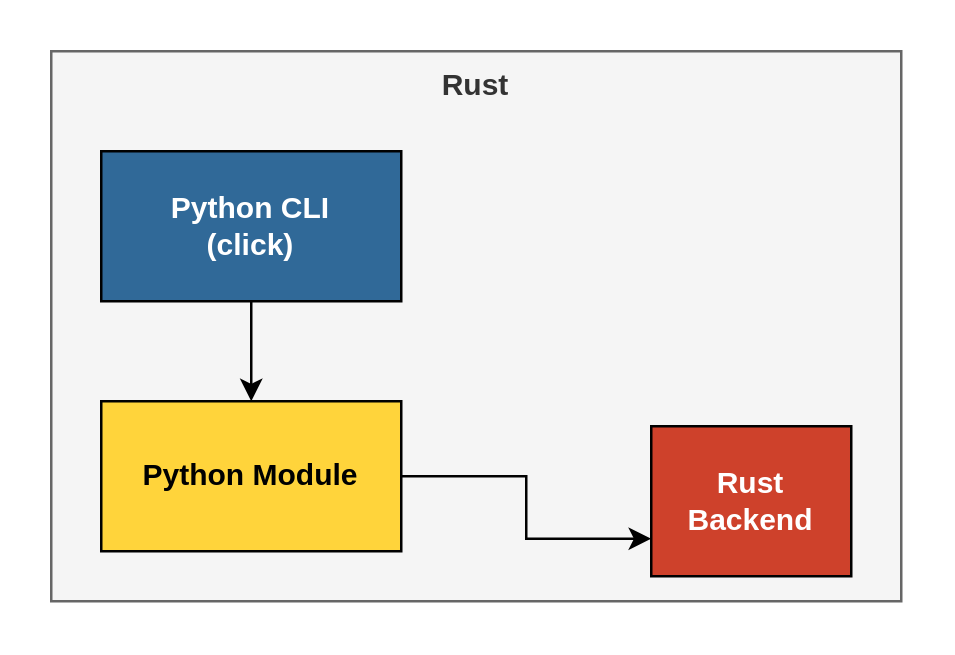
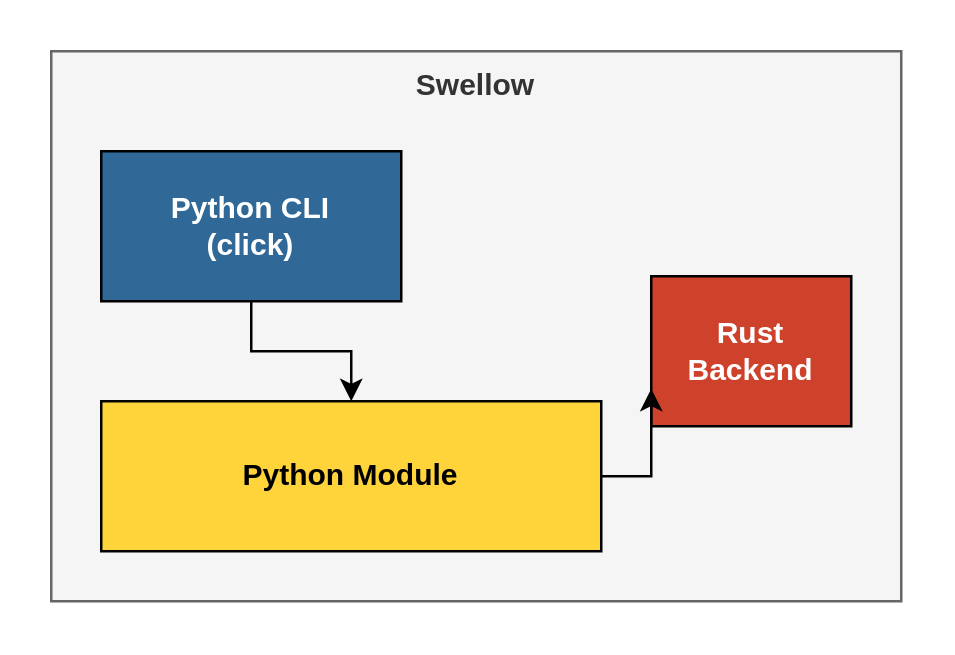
(476, 87) -> (476, 87)
(251, 476) -> (351, 476)
(751, 501) -> (751, 351)
